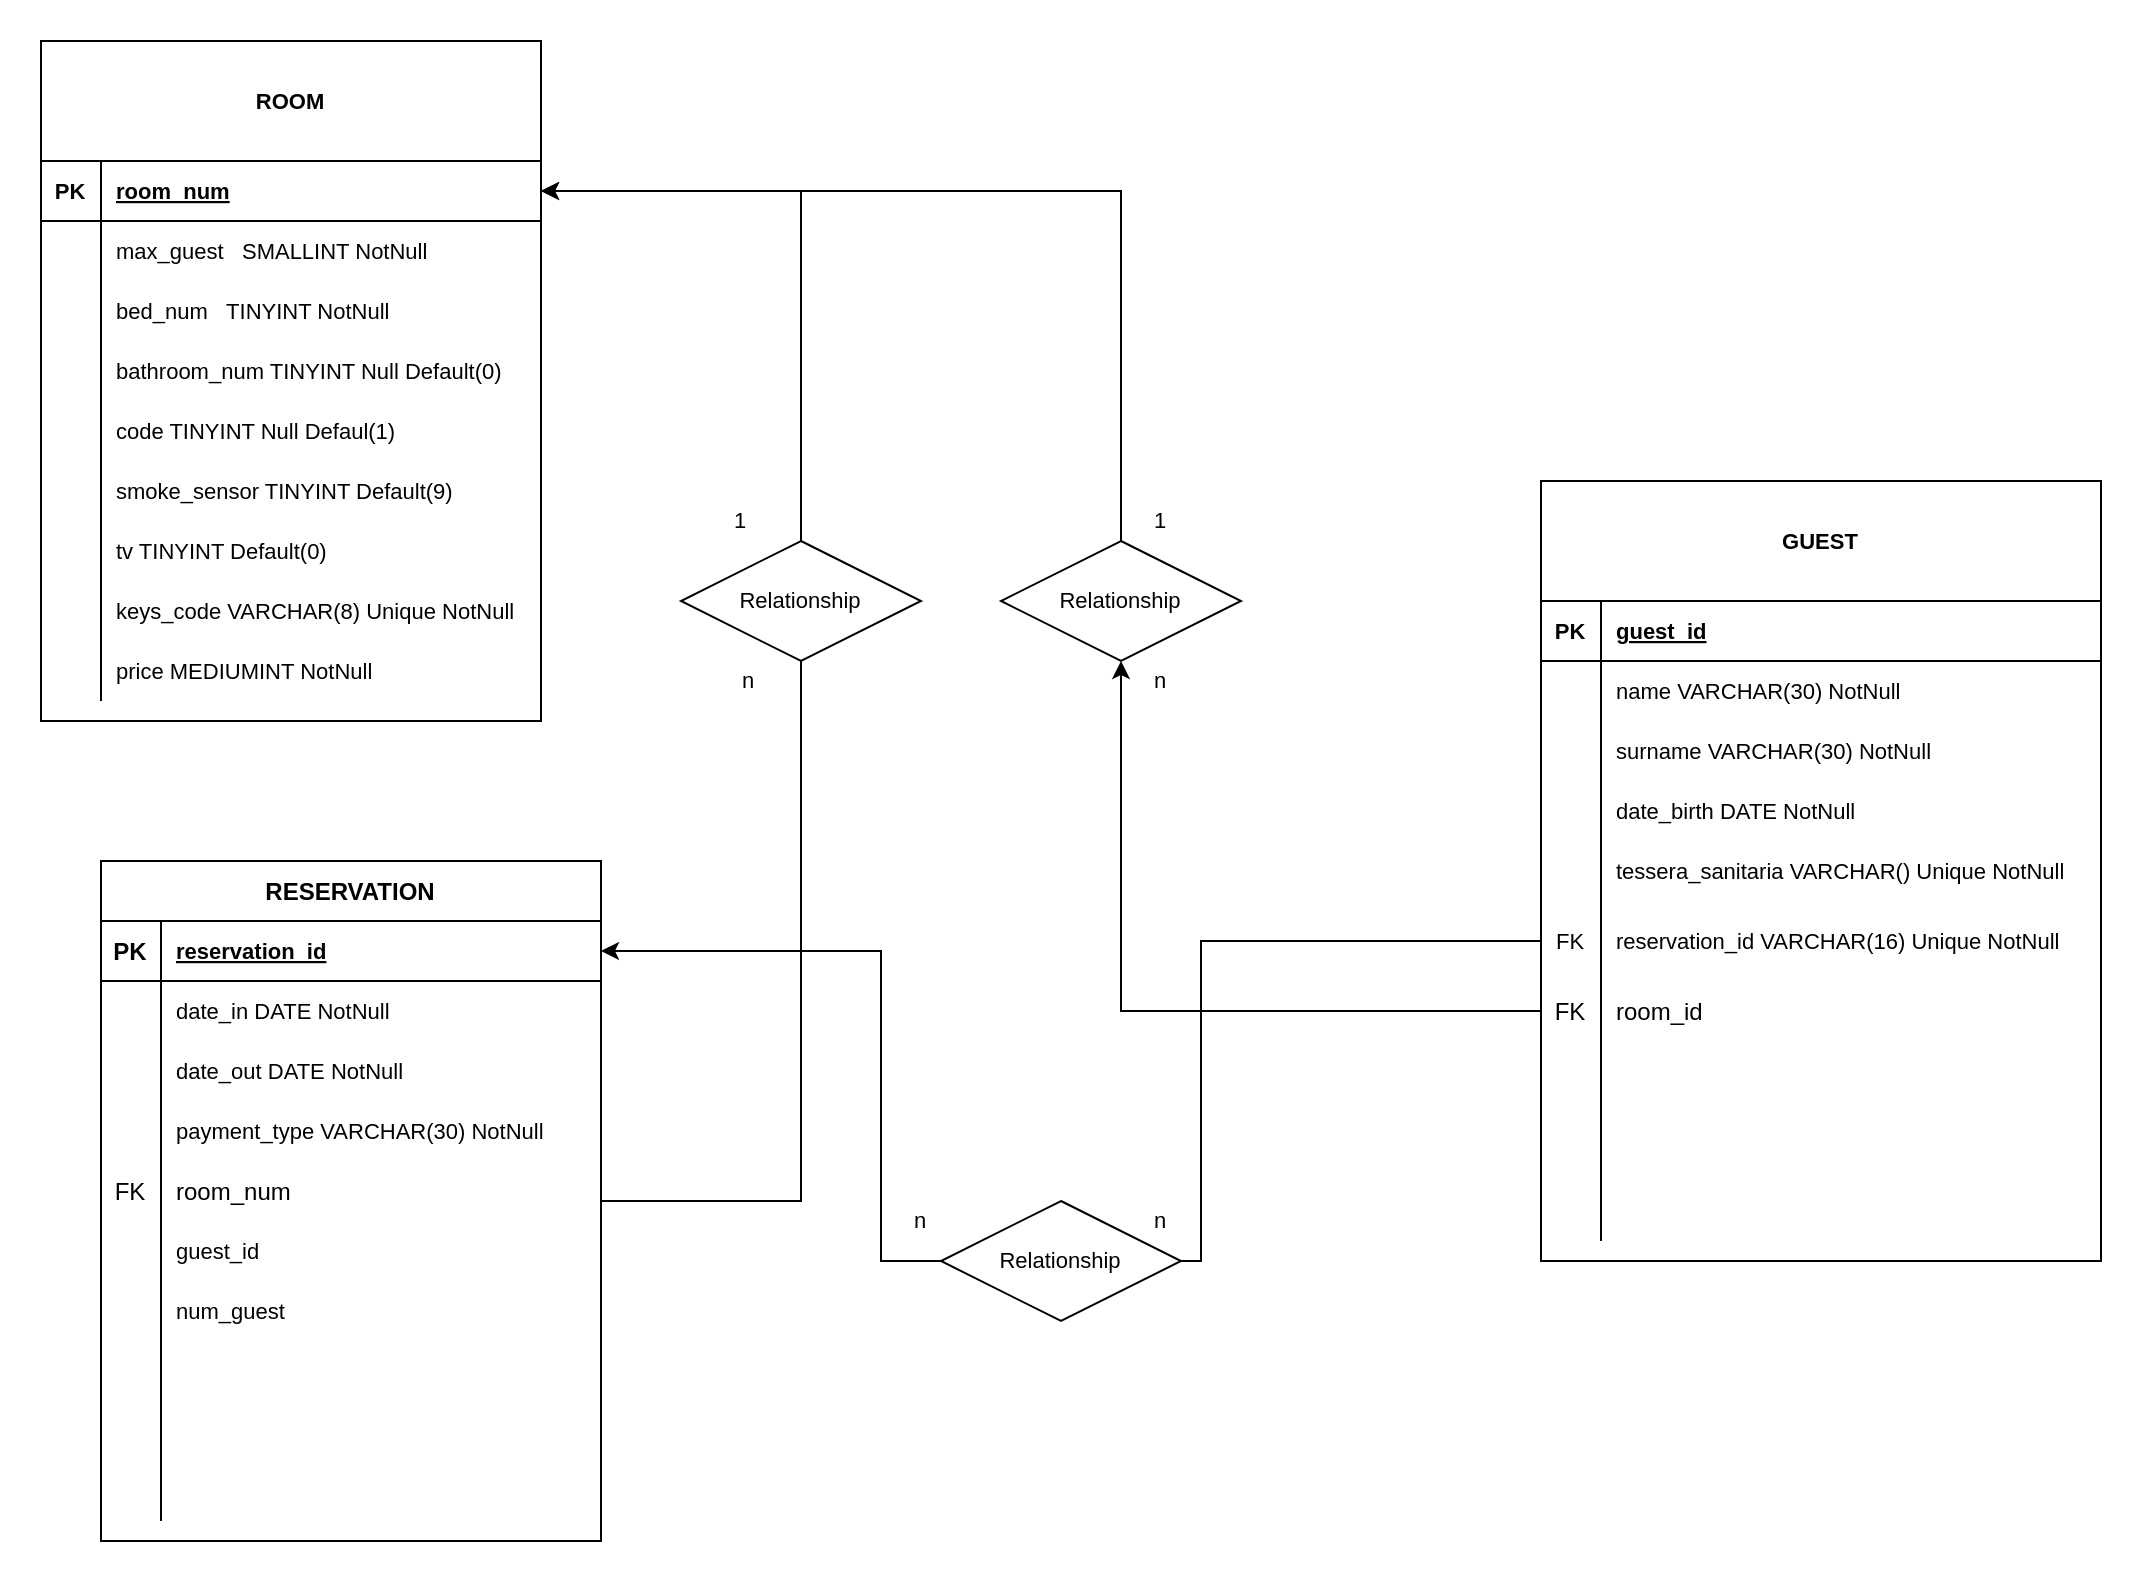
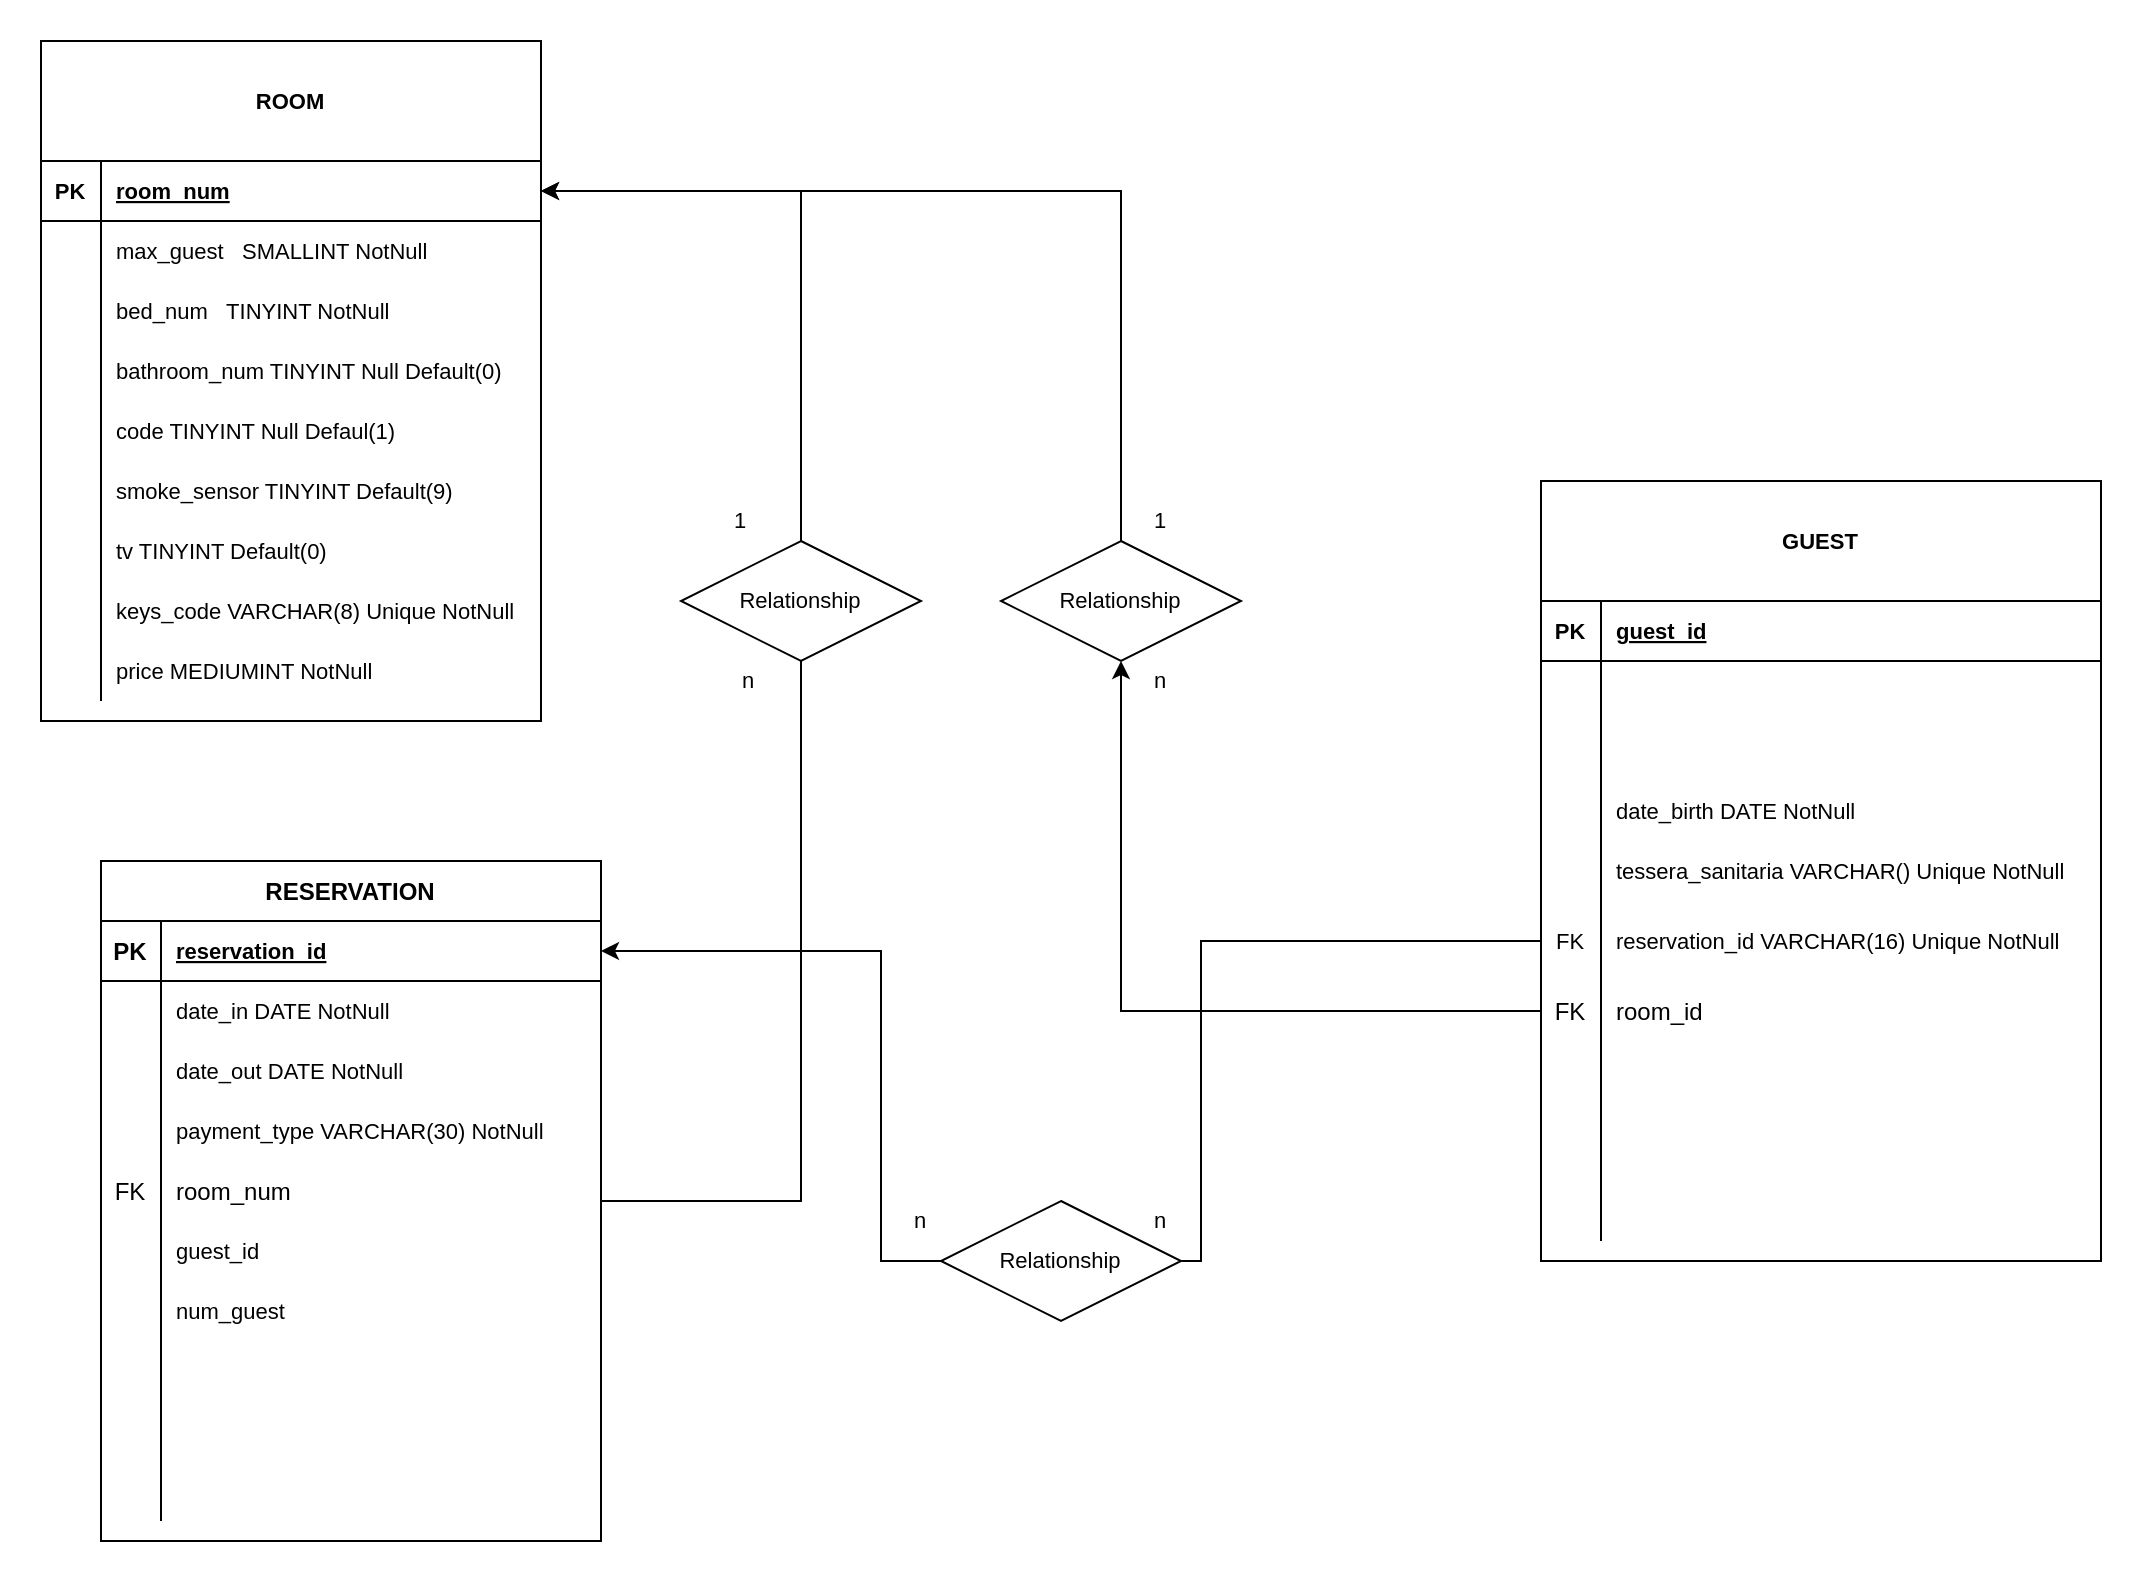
(1851, 691) -> none
(1851, 751) -> none
